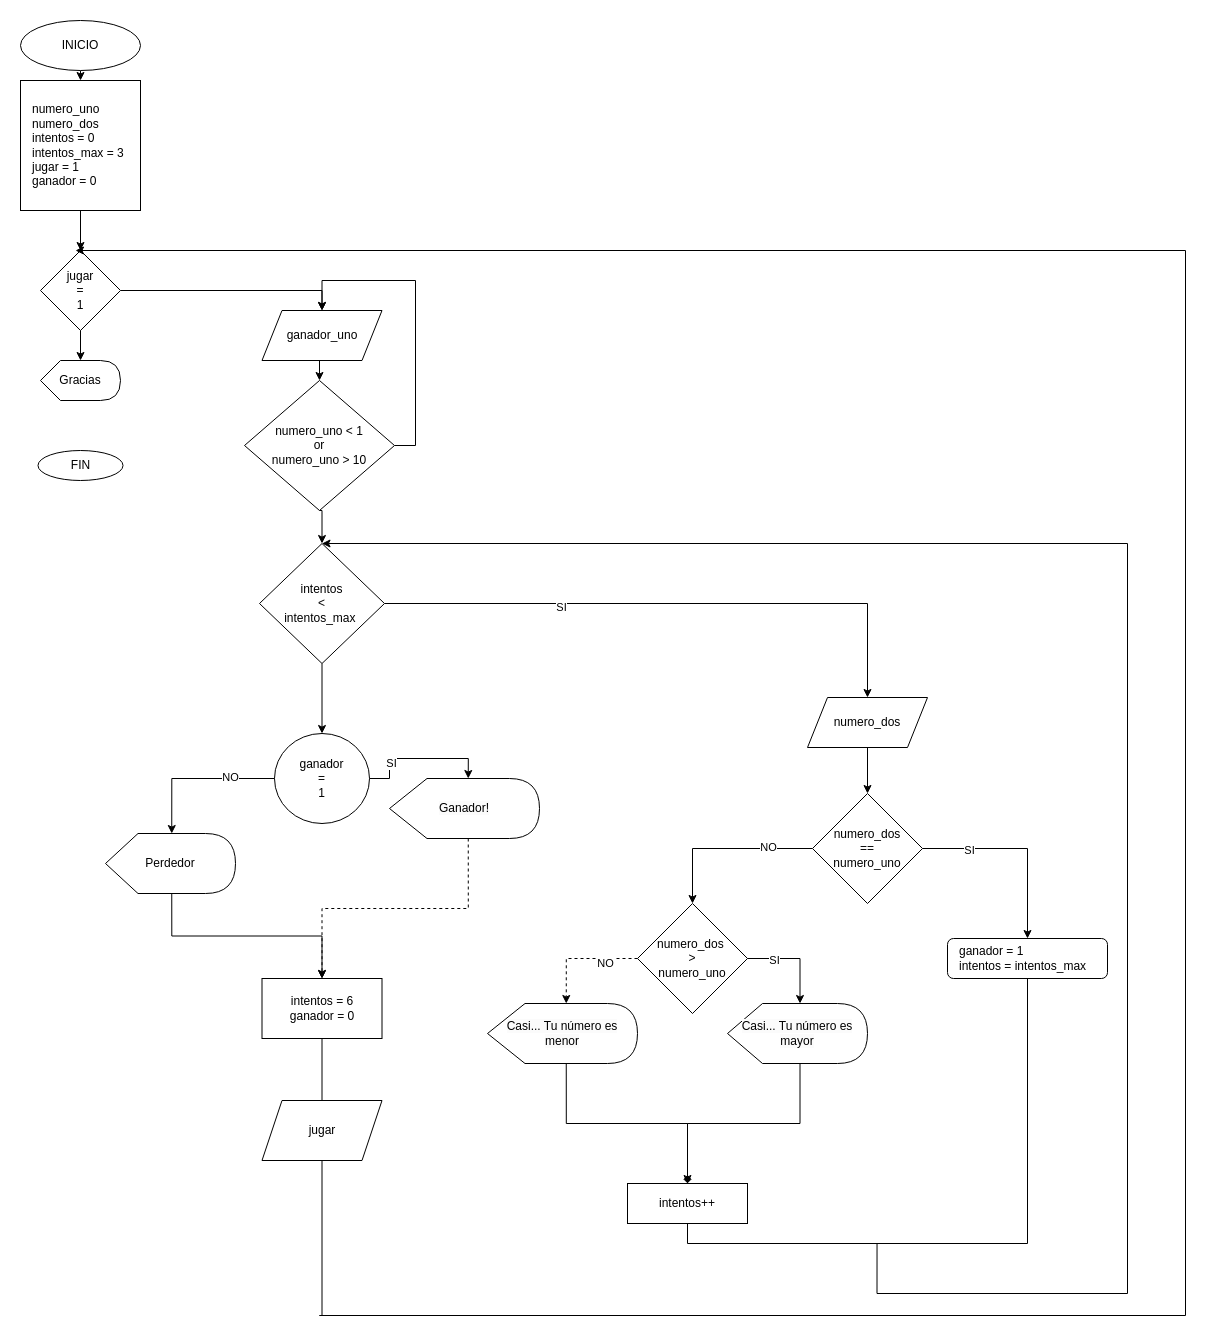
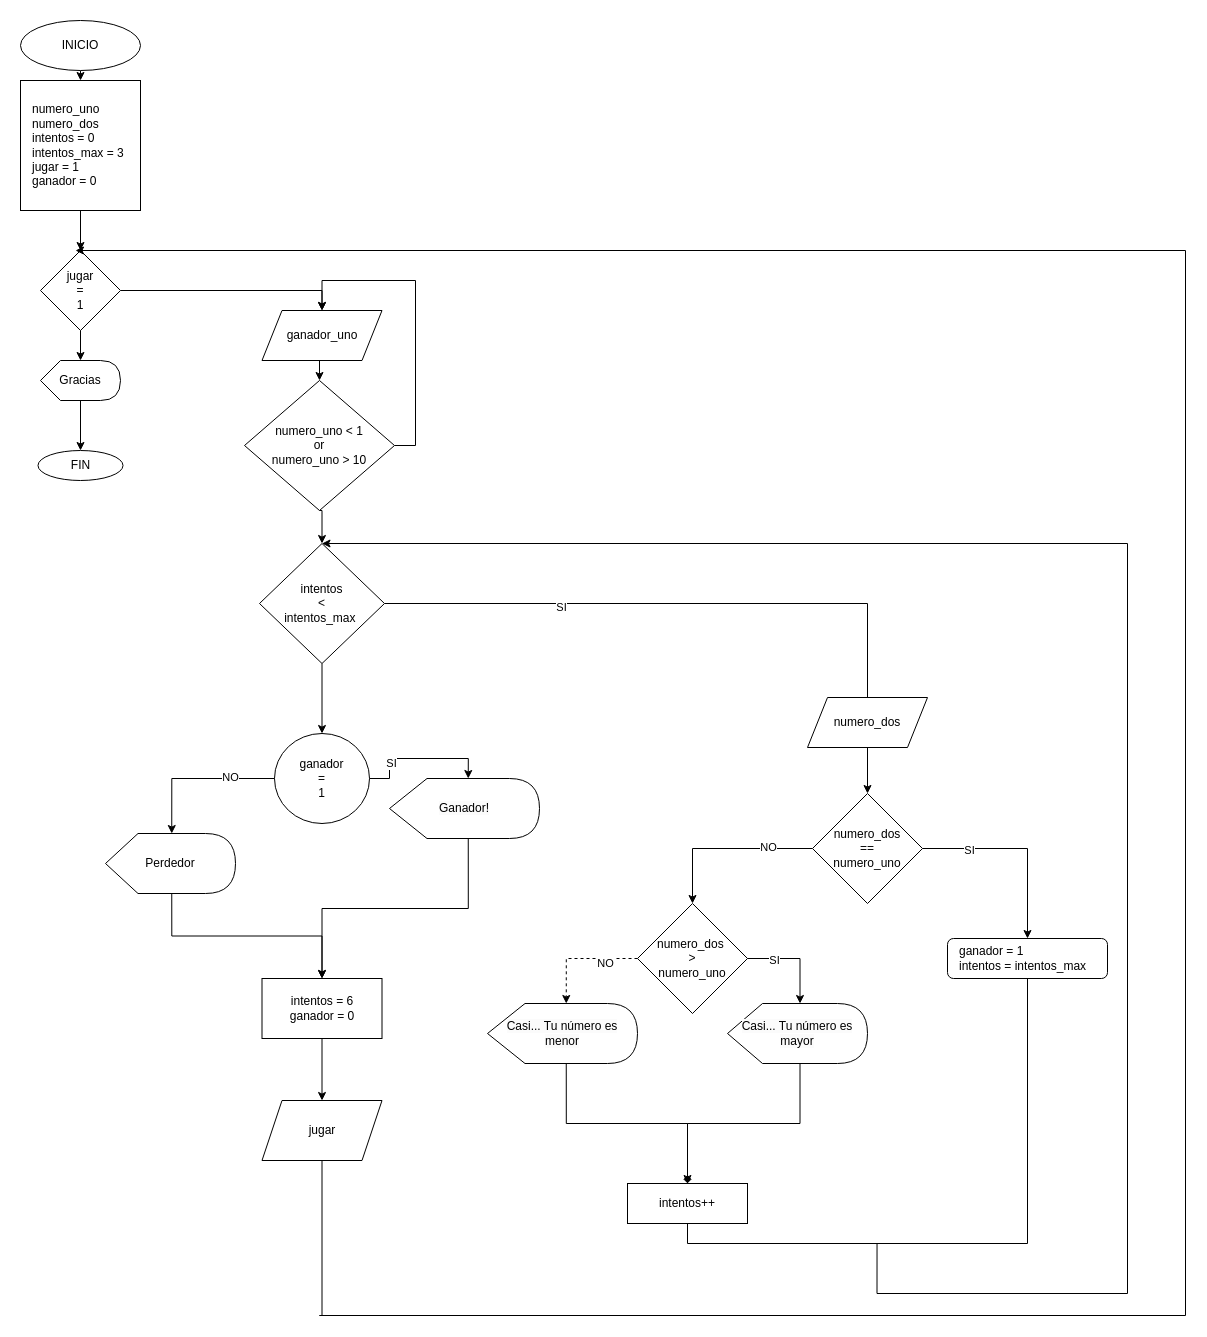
none -> (81, 422)
(868, 689) -> (868, 692)
(418, 909) -> (418, 909)
(322, 1094) -> (322, 1092)
